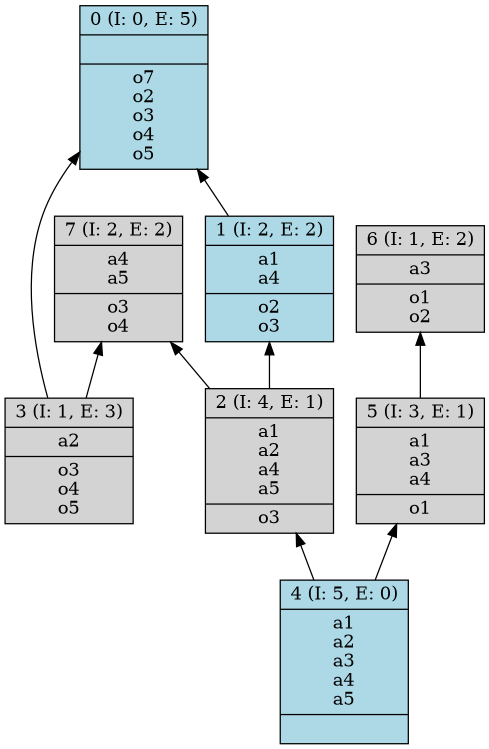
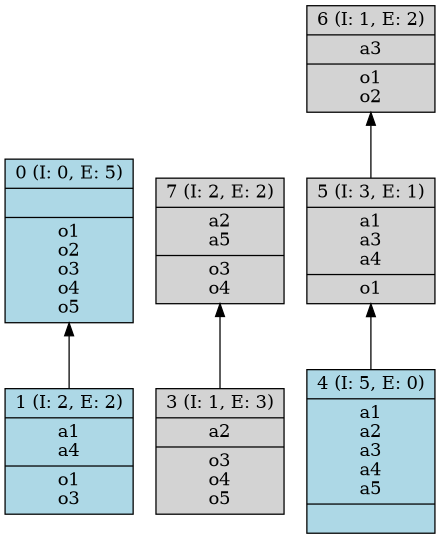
(144, 78) -> (69, 231)
(119, 259) -> (220, 221)
(32, 276) -> none
(269, 308) -> (69, 480)
(269, 461) -> none
